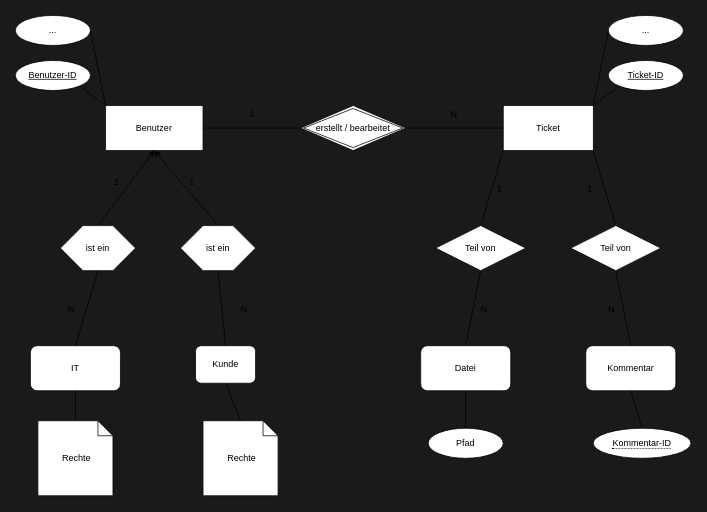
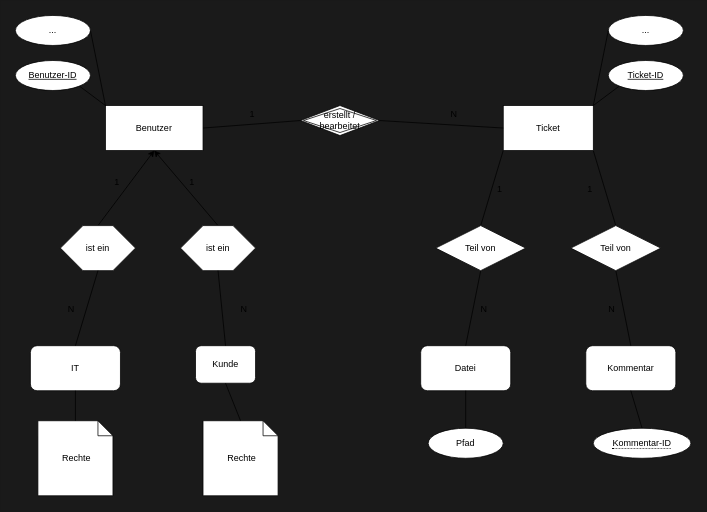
(353, 128) -> (340, 120)
